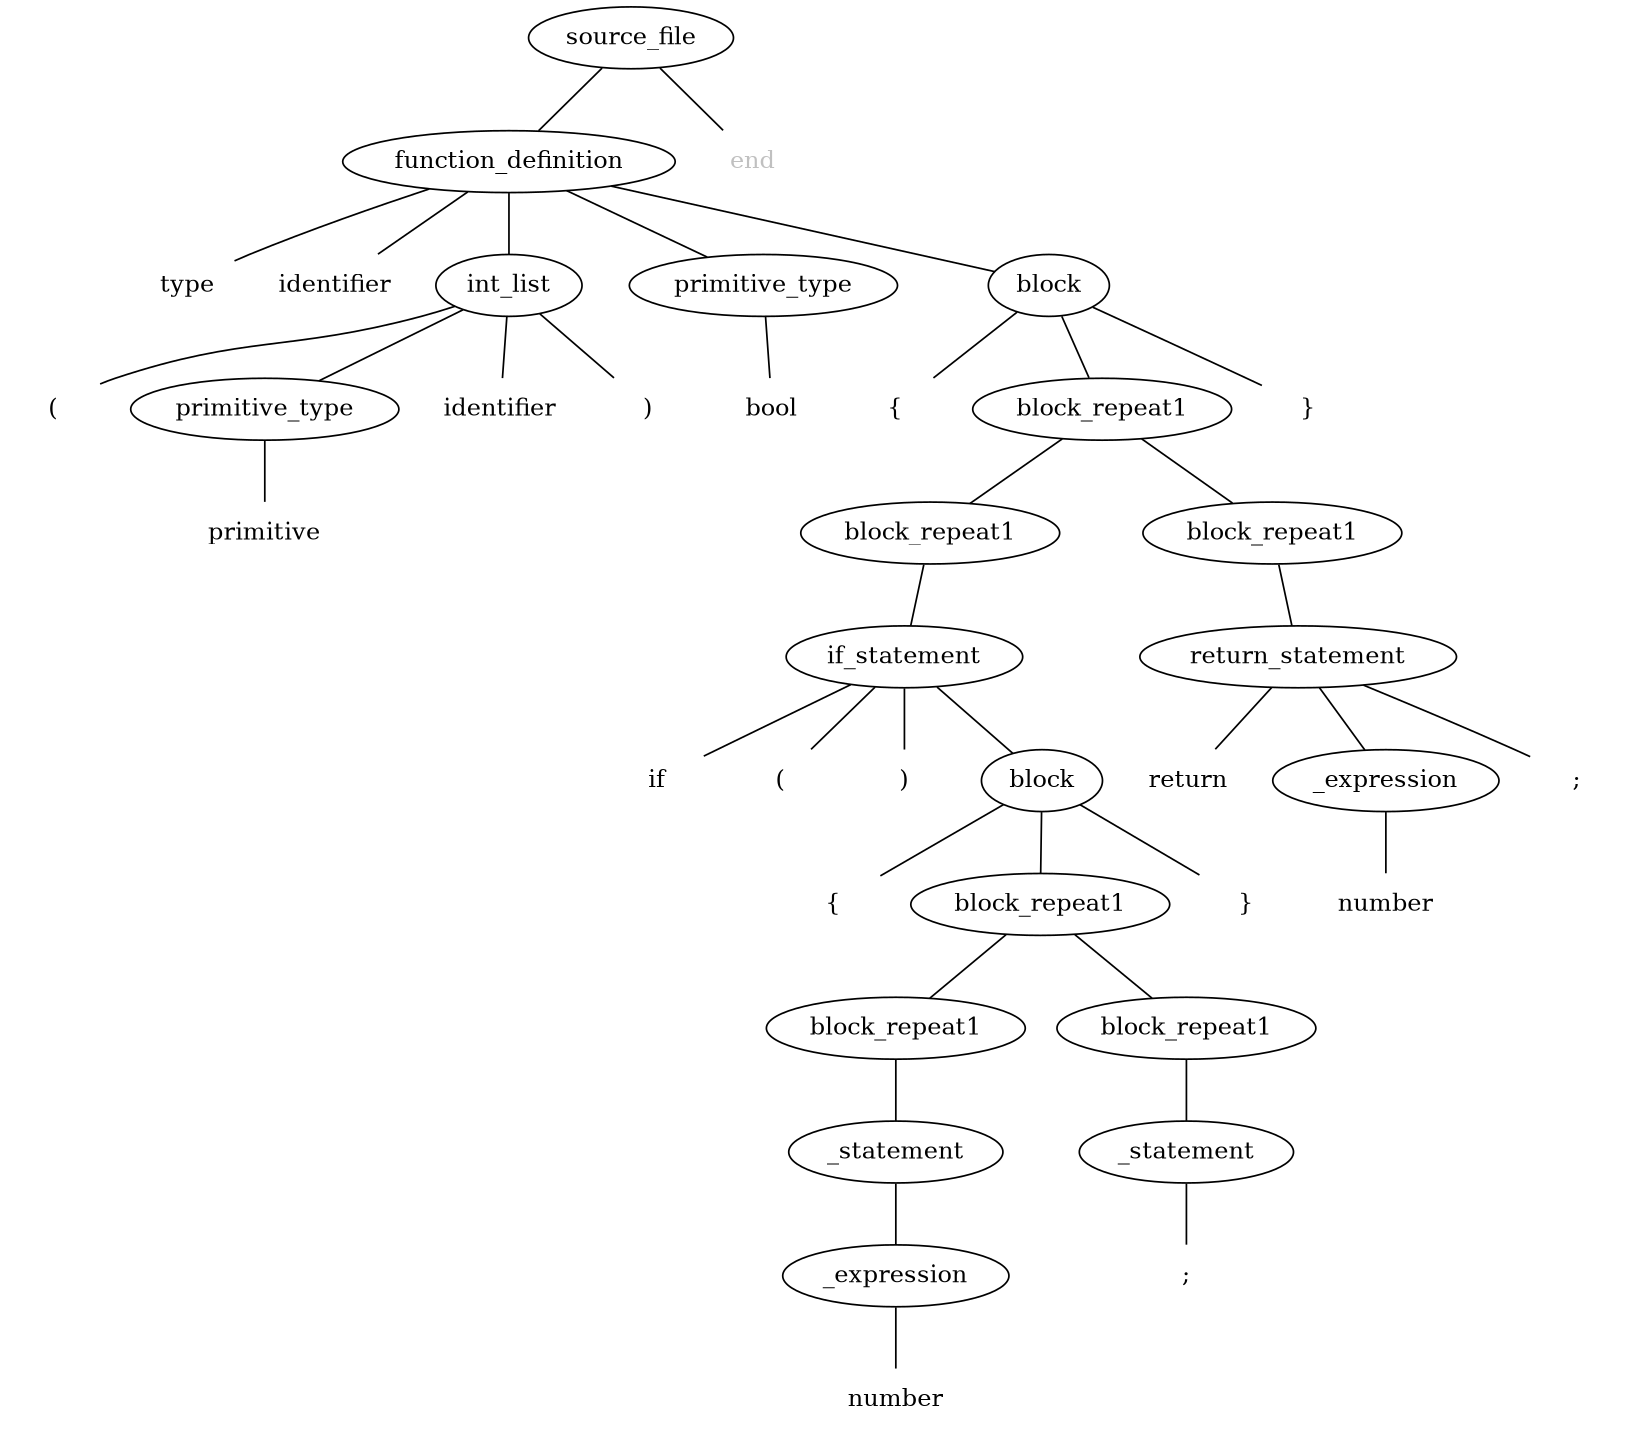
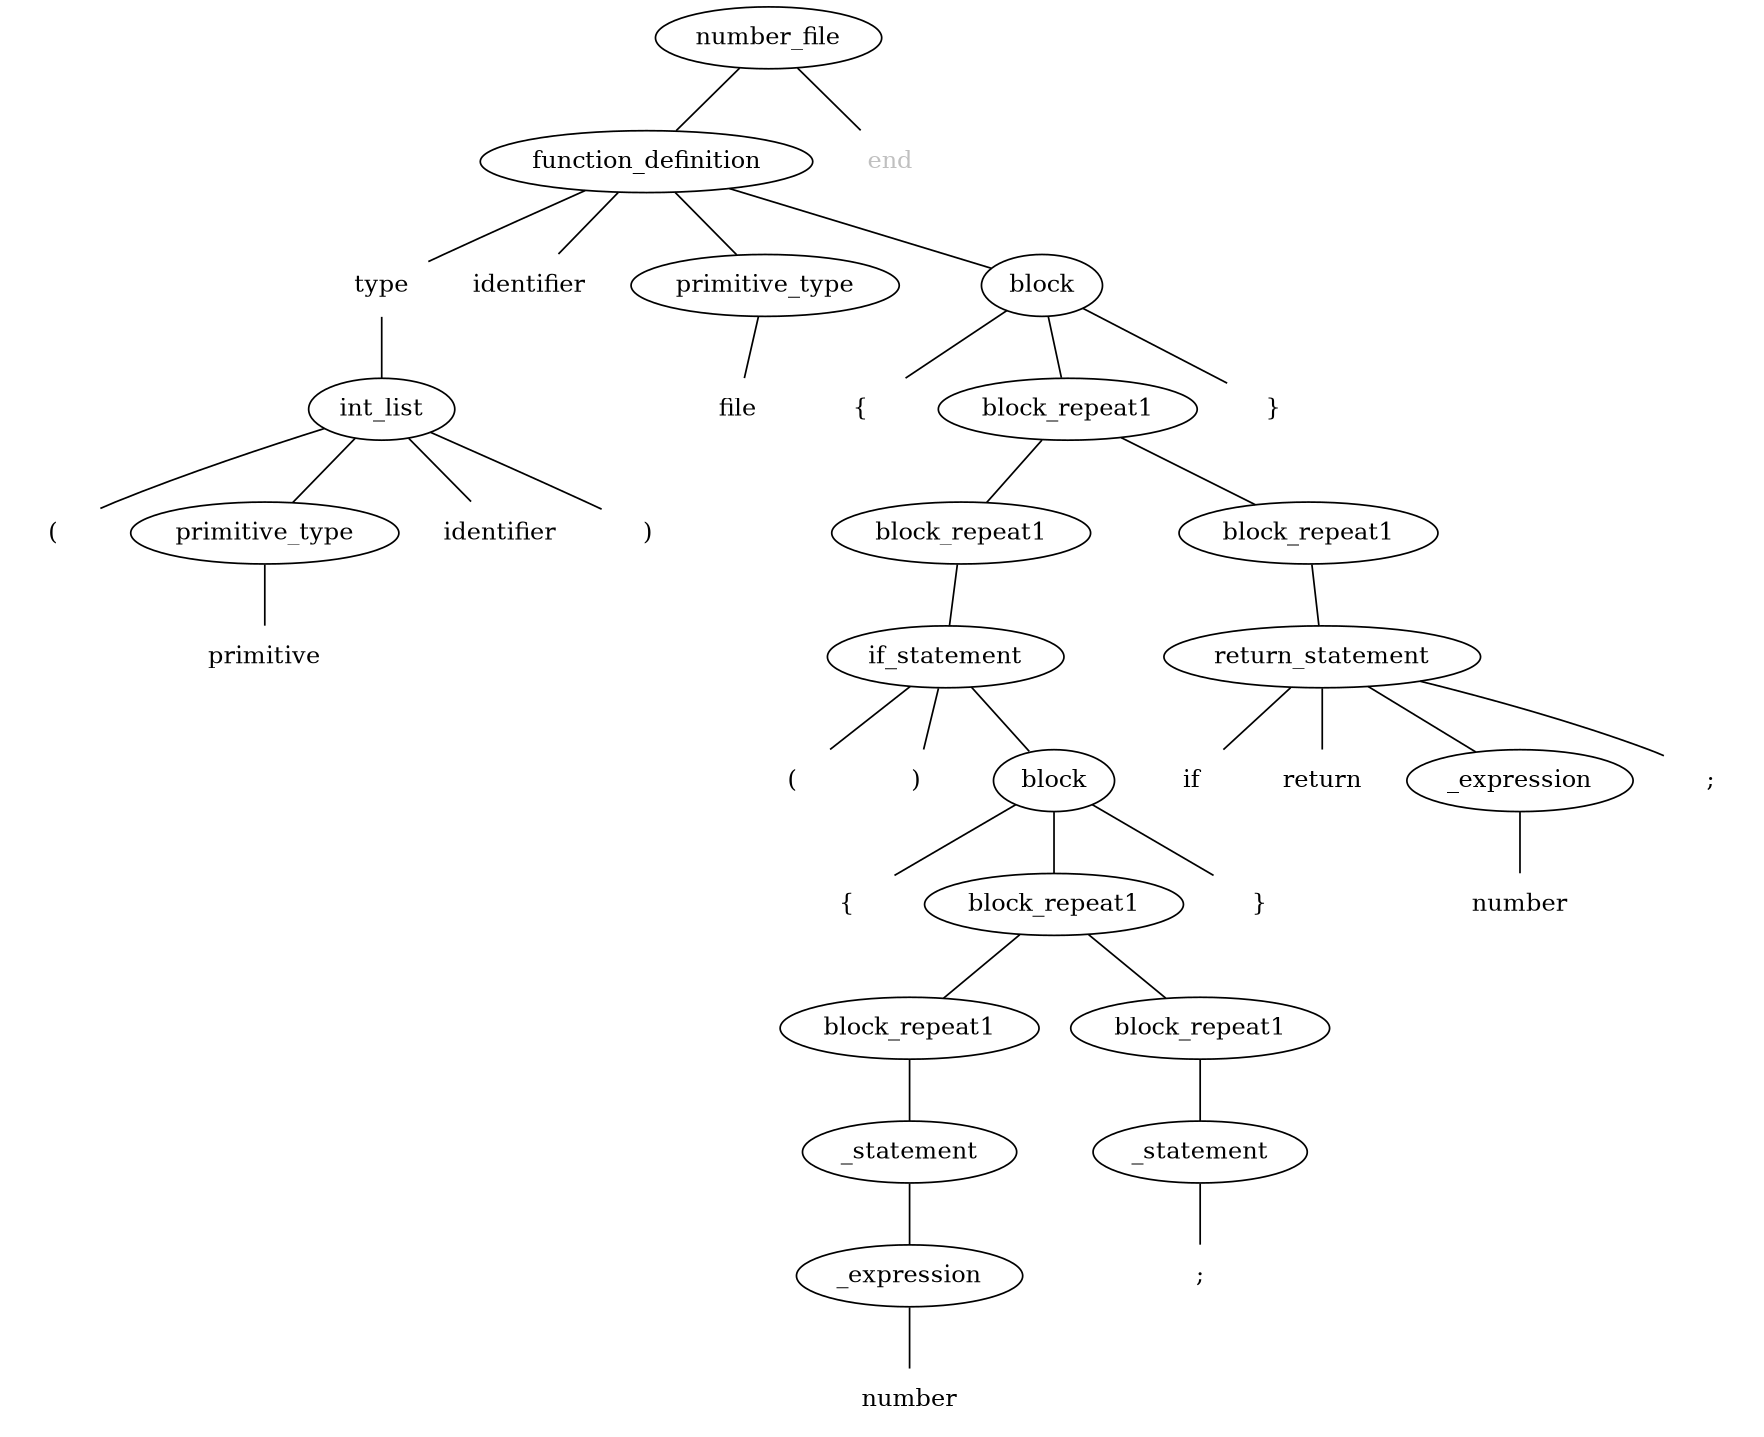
(631, 38) -> (769, 38)
(509, 224) -> (382, 347)
(772, 409) -> (738, 409)
(777, 720) -> (1257, 719)
